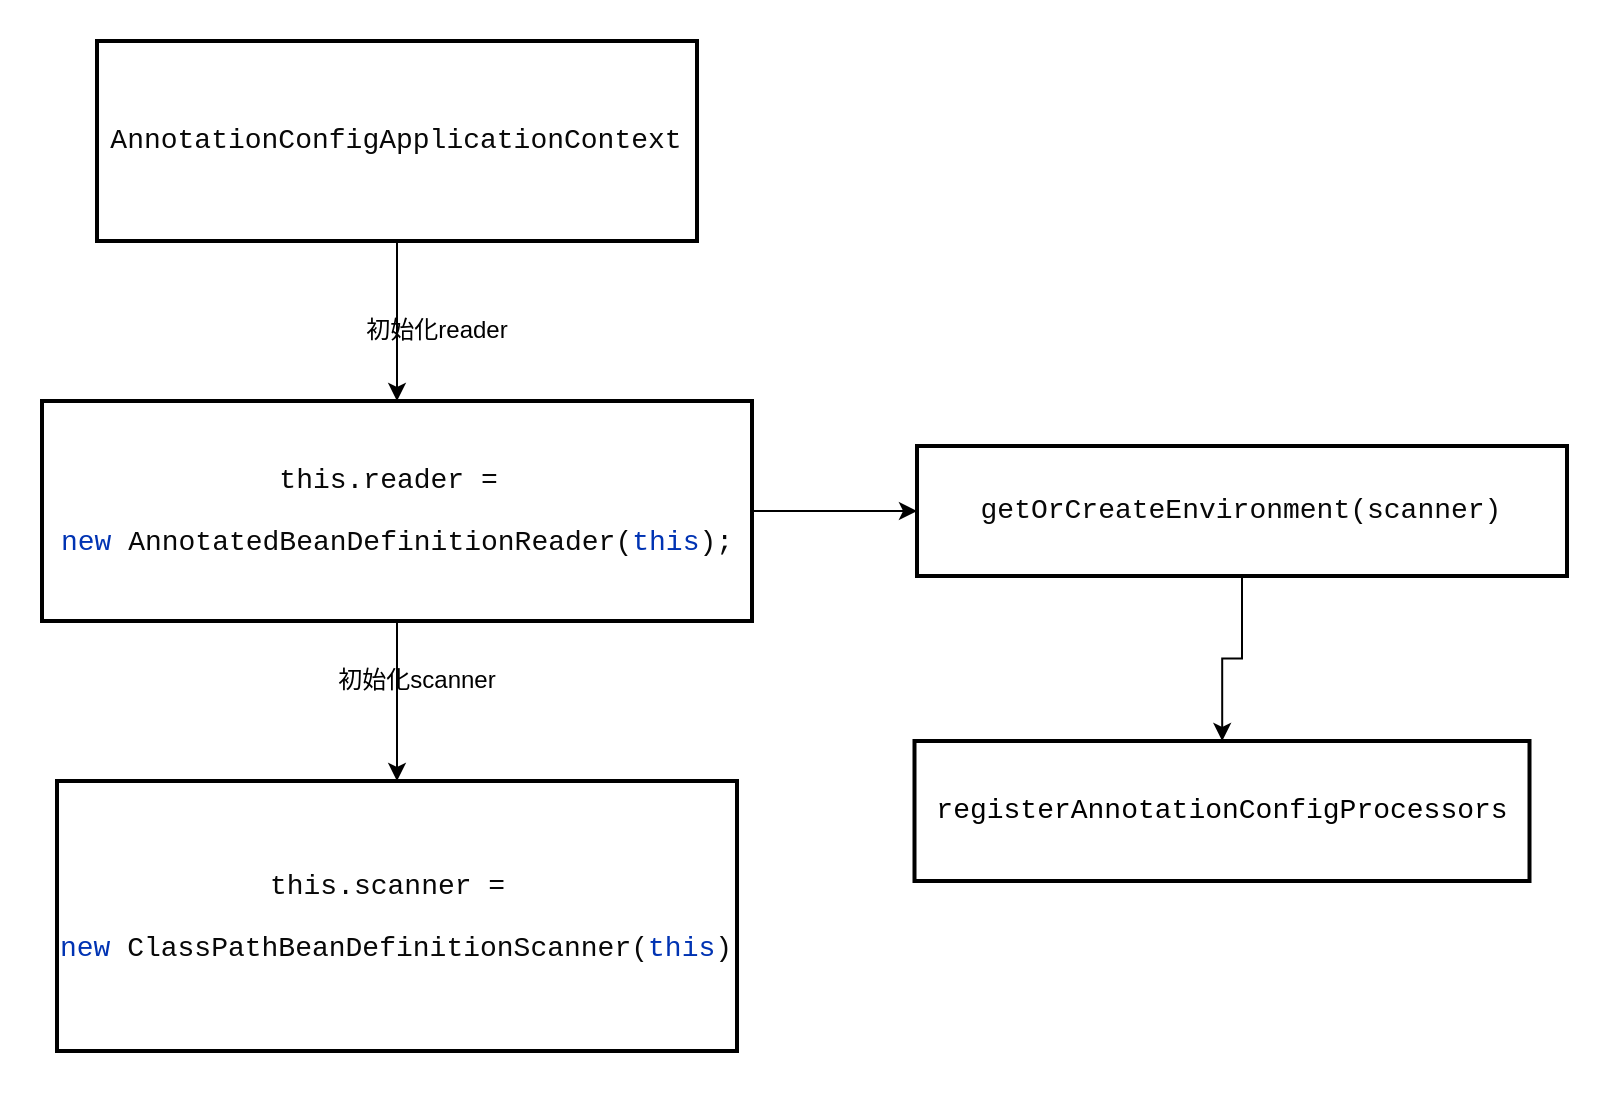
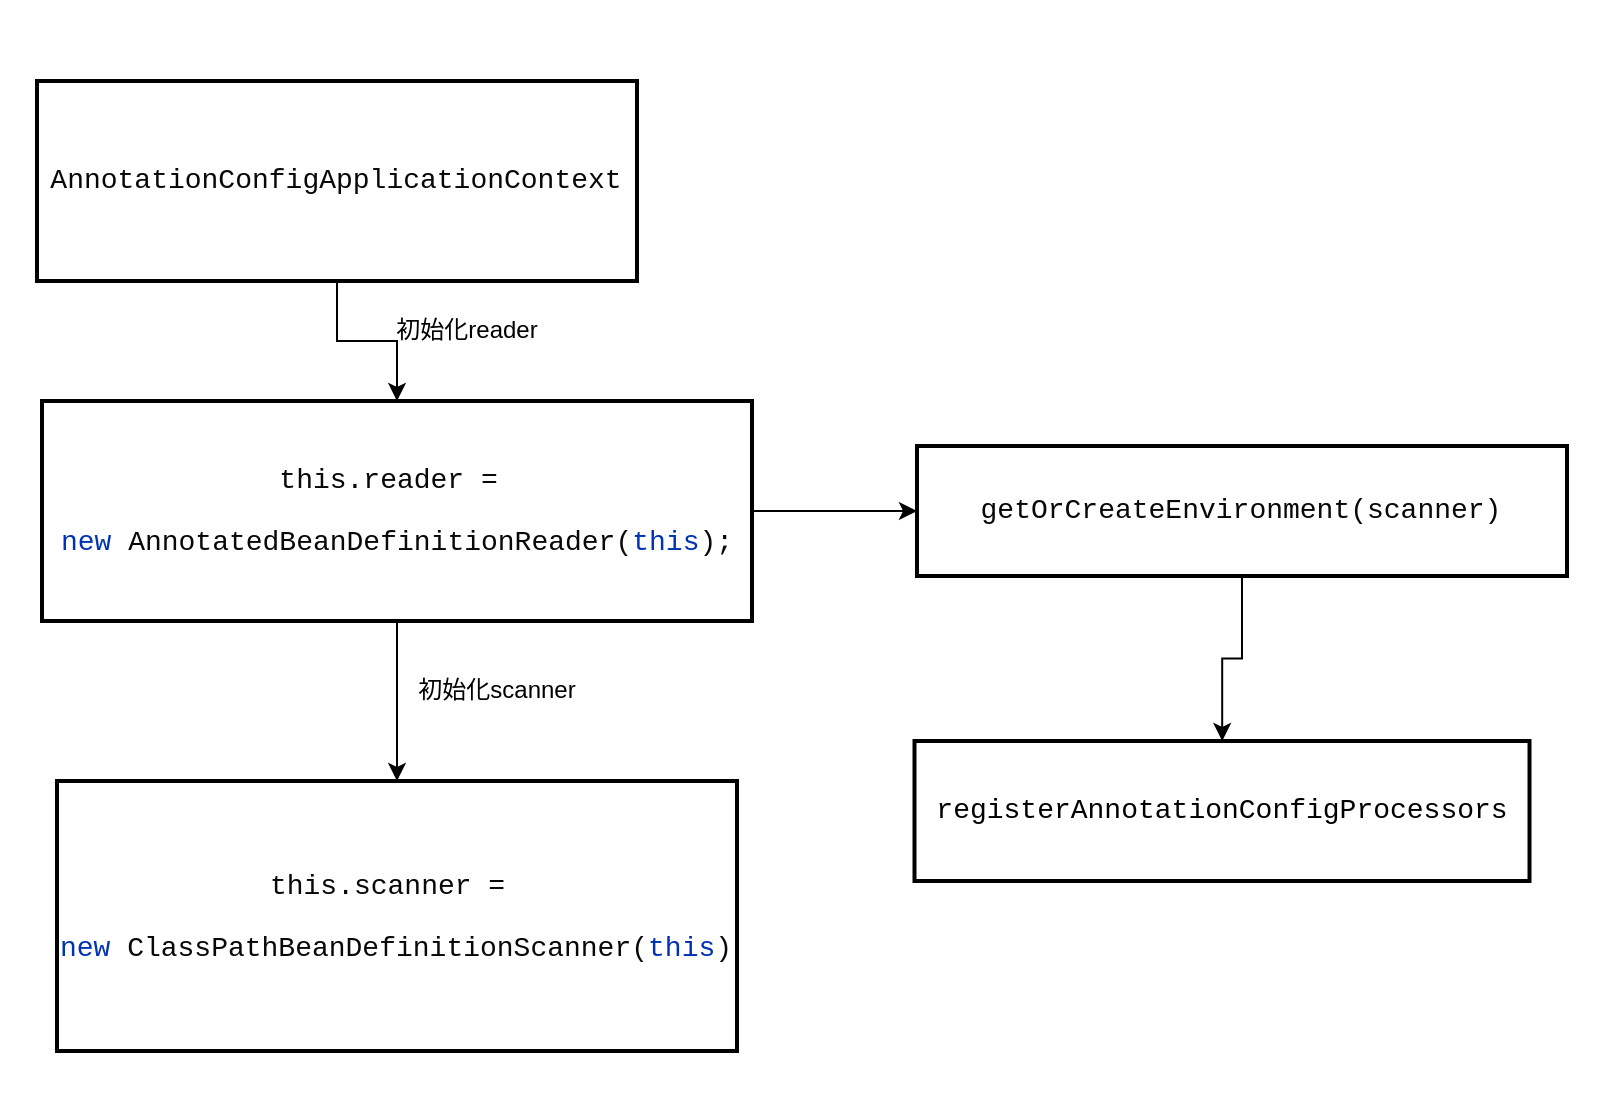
(397, 141) -> (337, 181)
(437, 331) -> (467, 331)
(417, 681) -> (497, 691)
